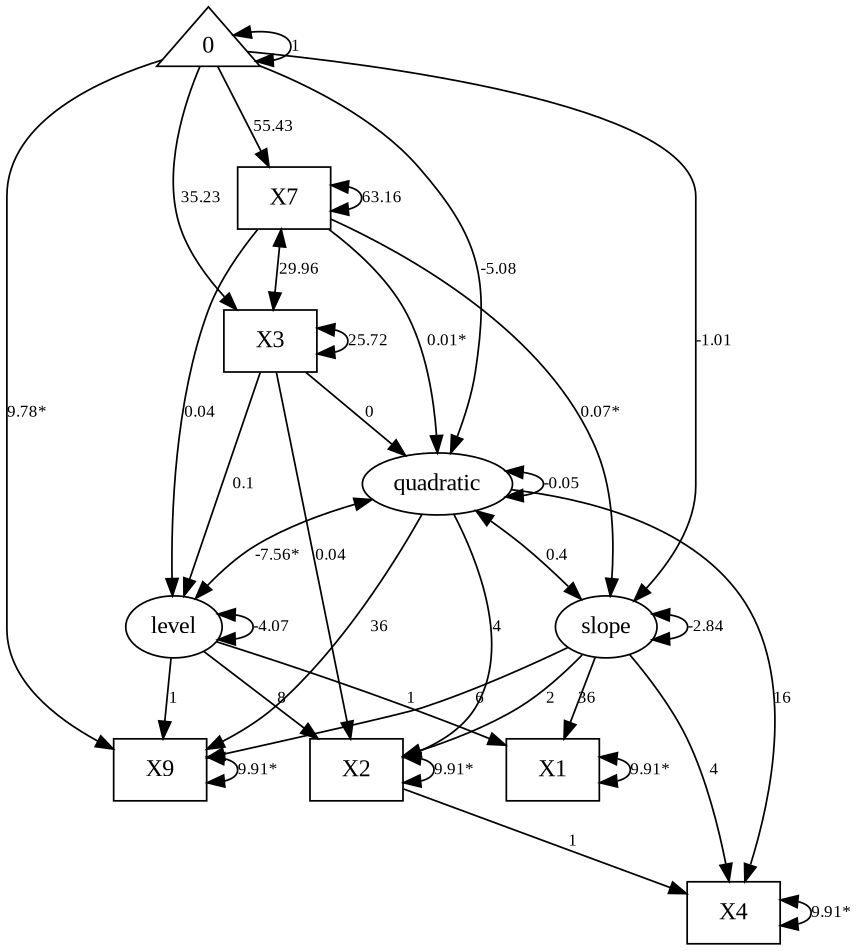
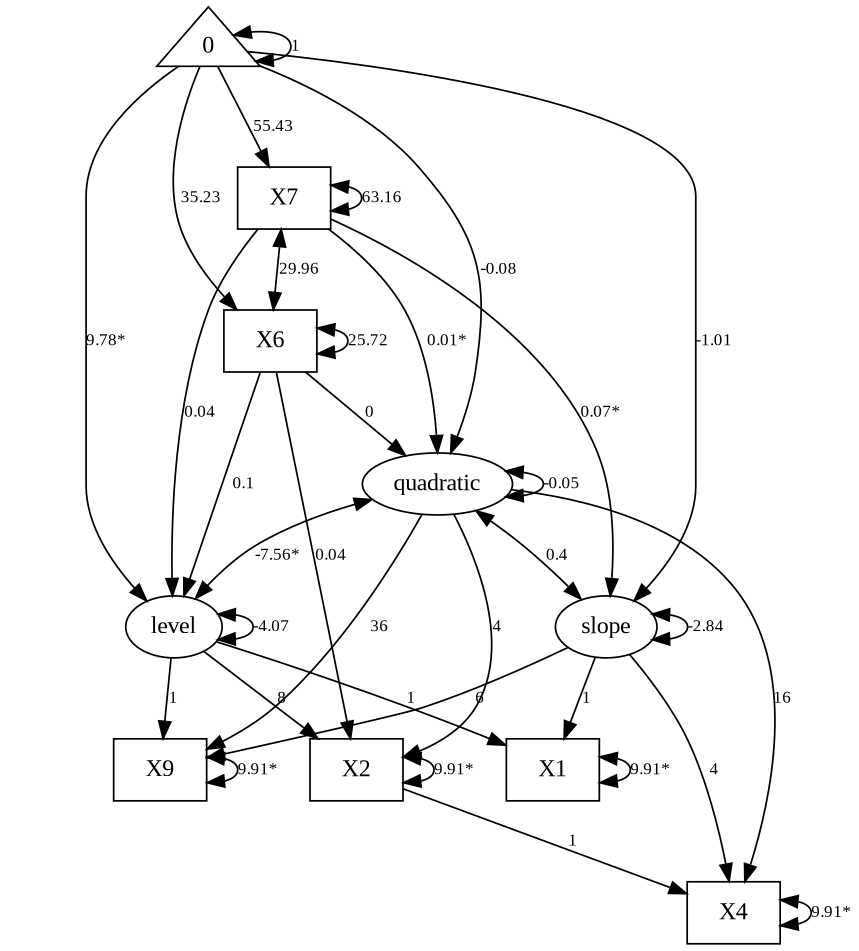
(499, 270) -> (499, 270)
(270, 341) -> (270, 341)
(7, 378) -> (86, 316)
(587, 698) -> (587, 698)
(508, 714) -> none
